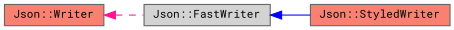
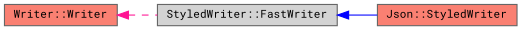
(54, 15) -> (61, 15)
(207, 15) -> (247, 15)
